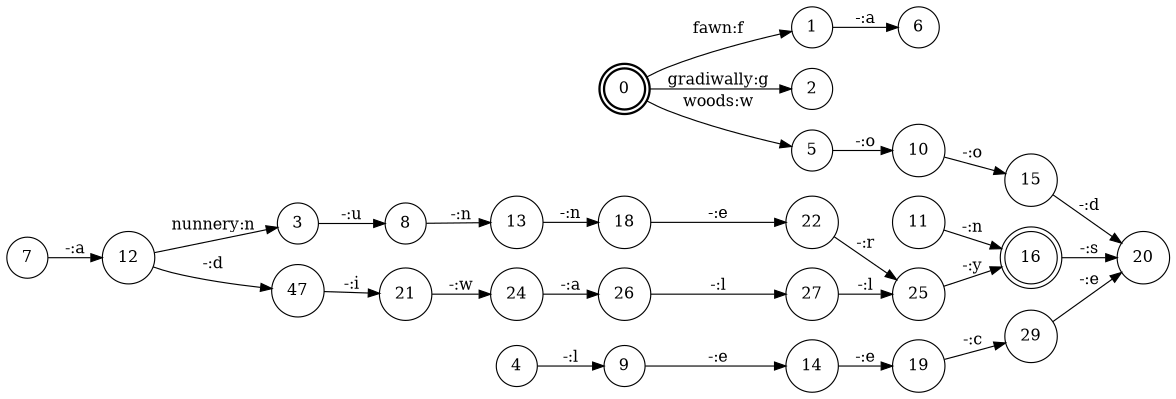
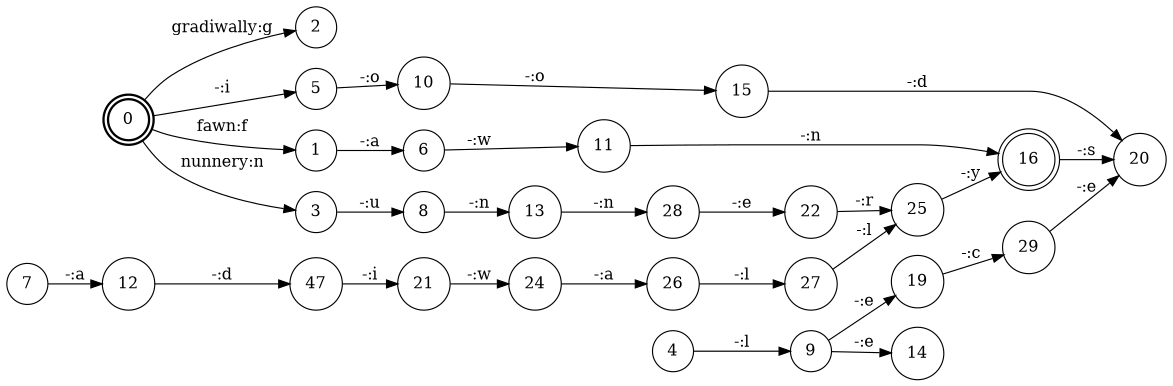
(718, 102) -> (222, 88)
none -> (505, 148)
(625, 222) -> (673, 212)
(210, 241) -> (206, 188)
(860, 366) -> (857, 321)
